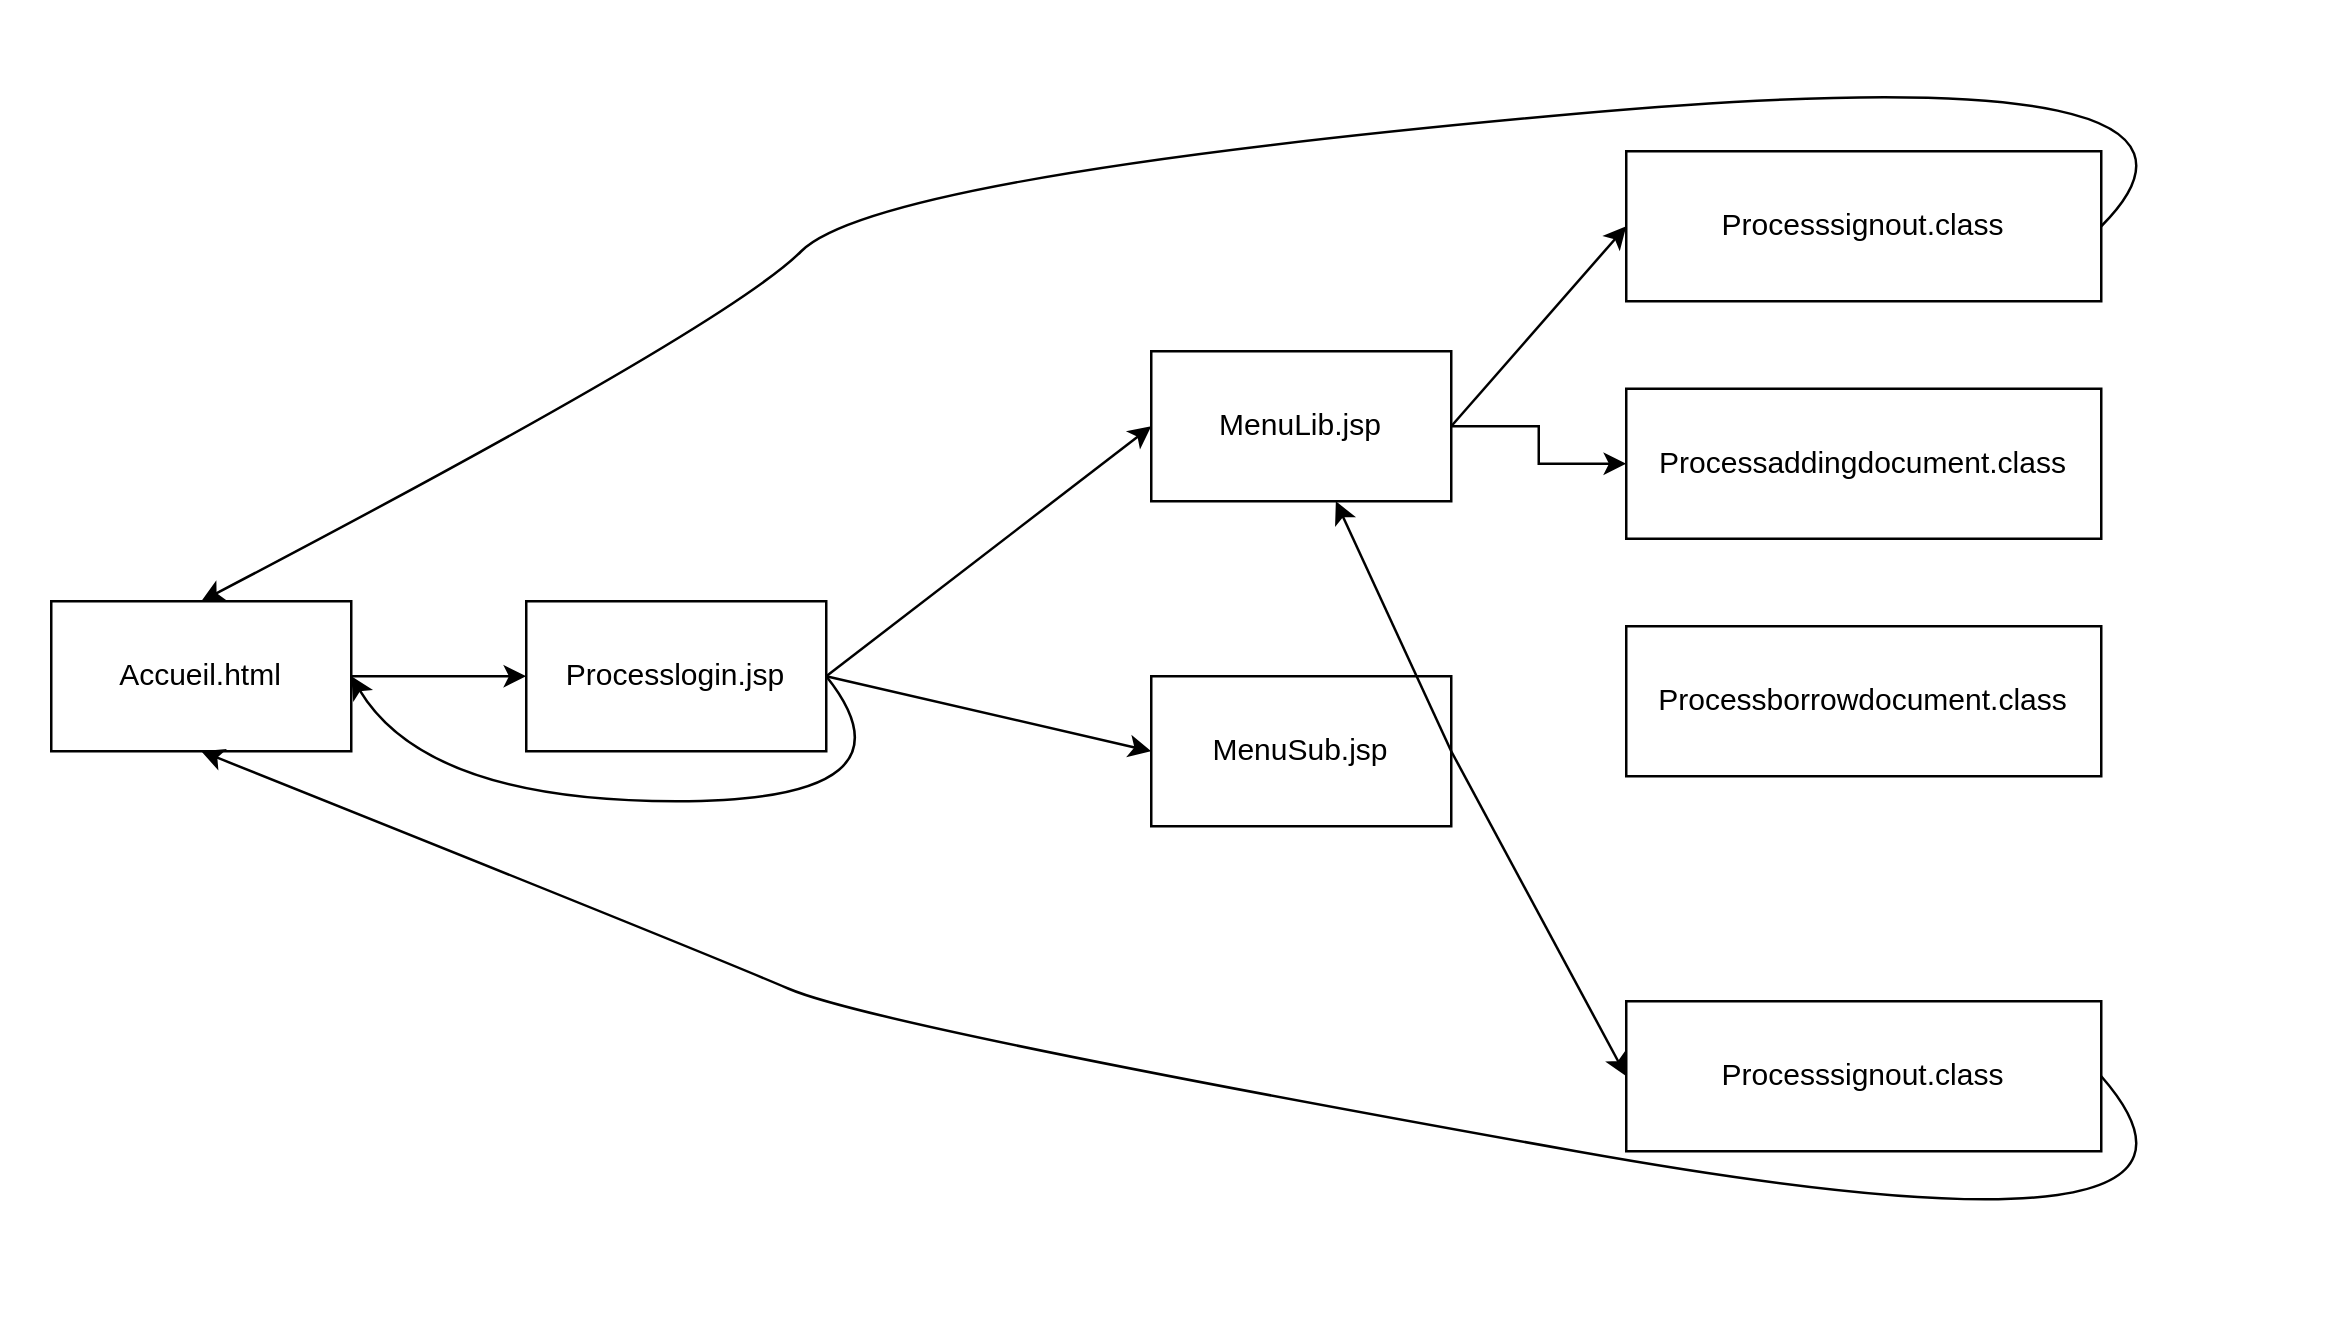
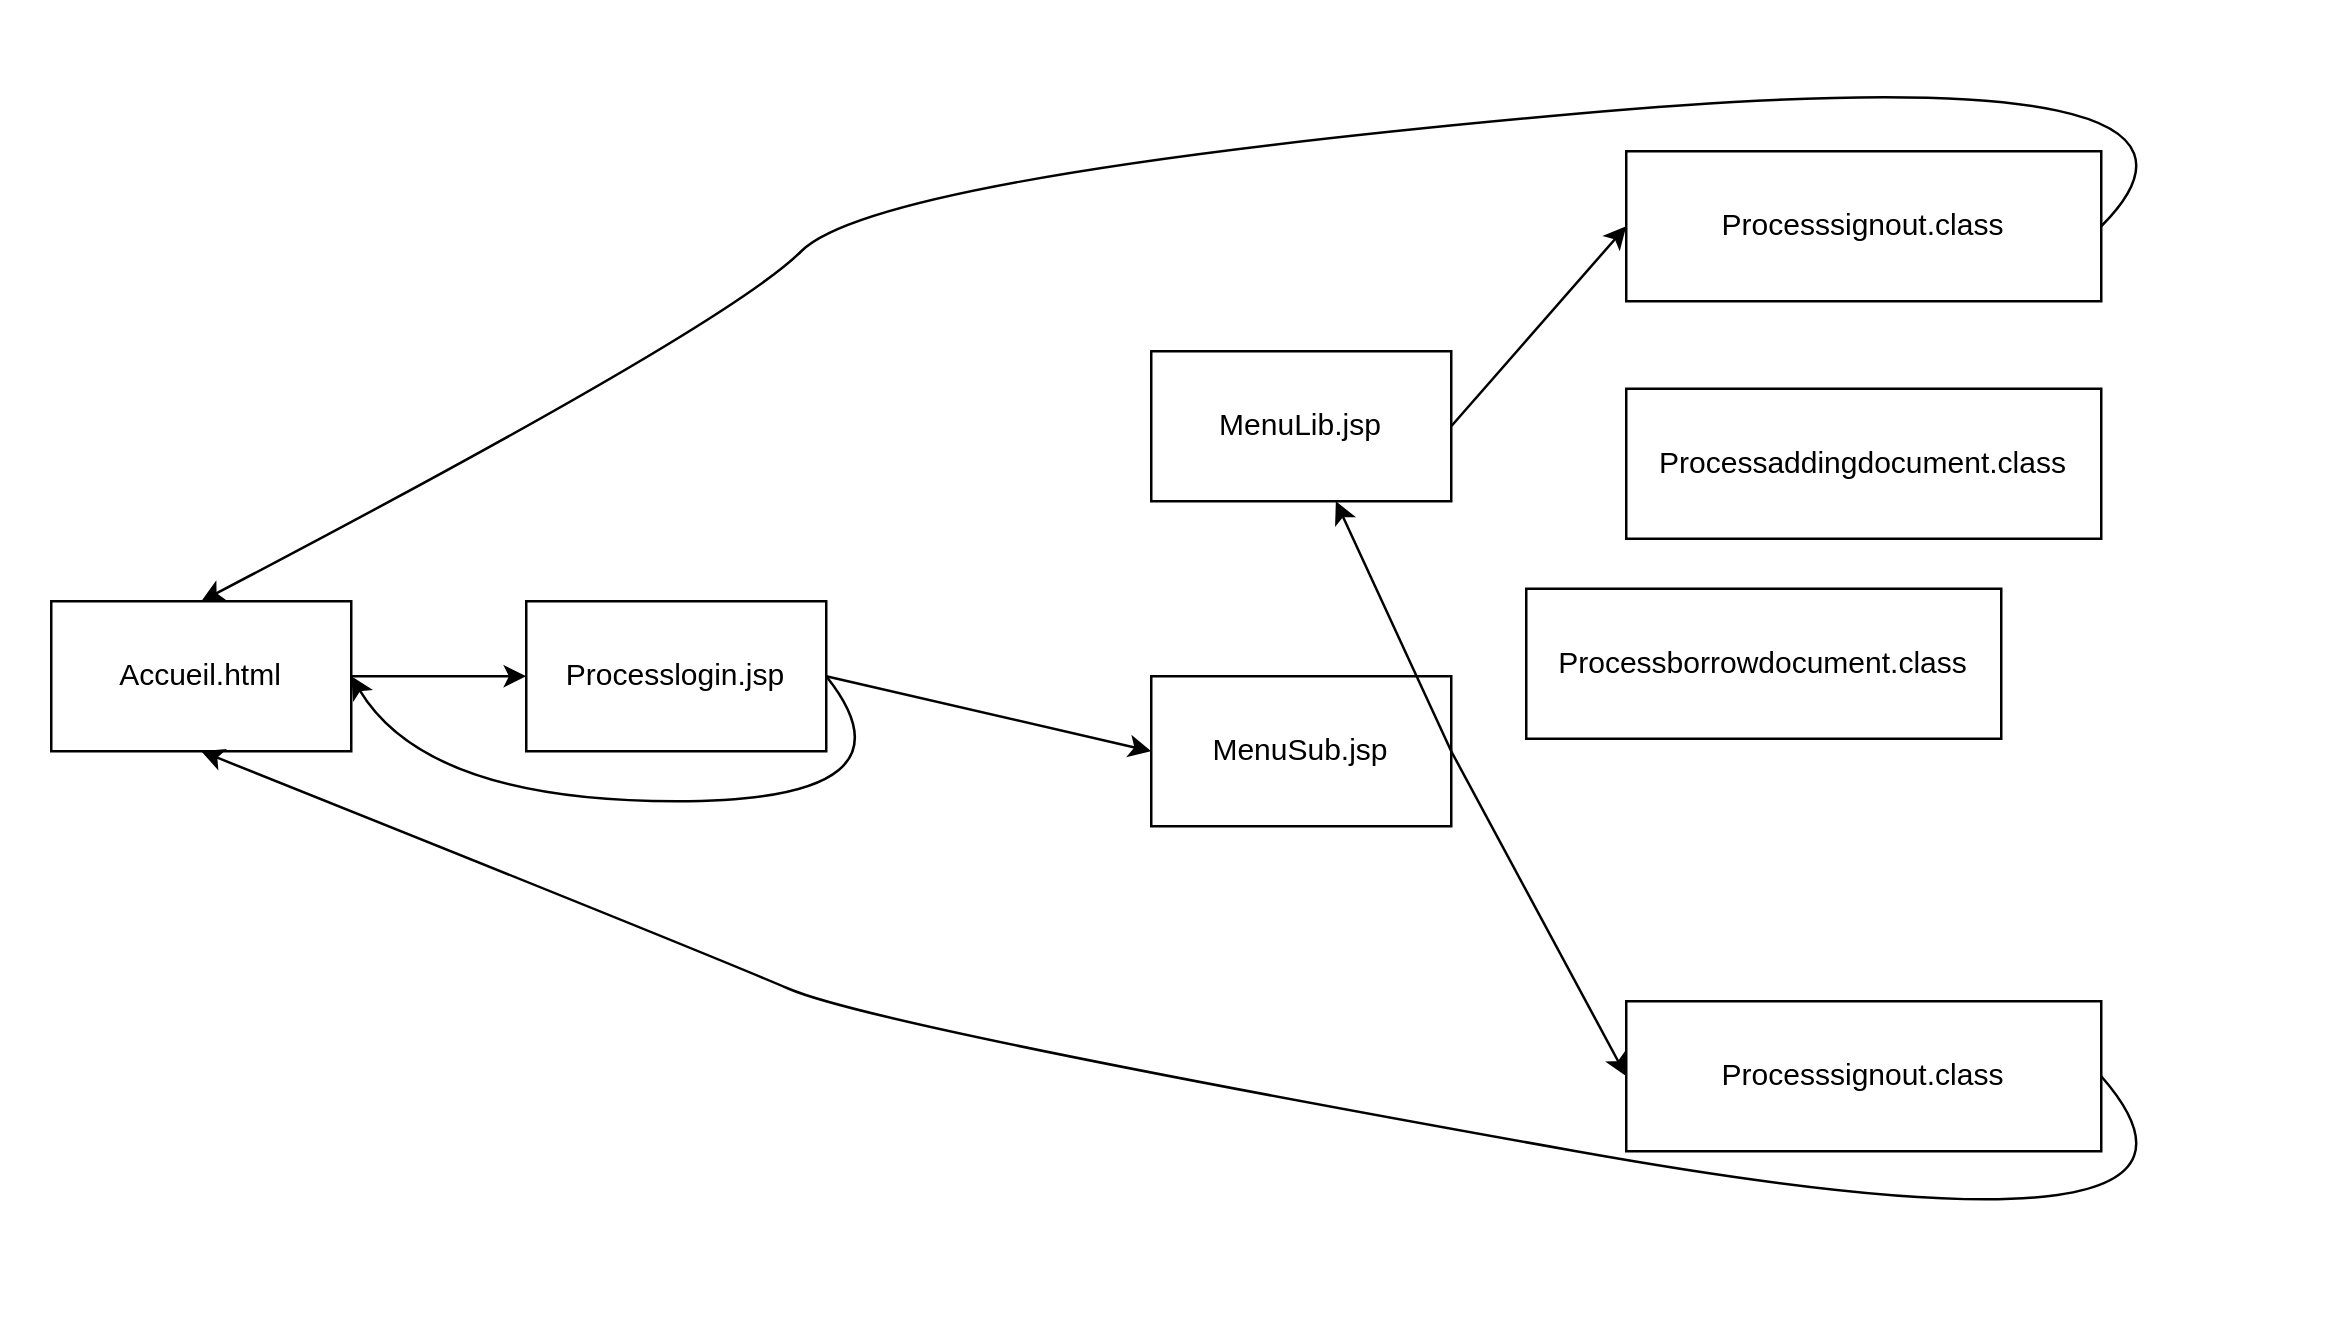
(1539, 439) -> none
(984, 555) -> none
(1864, 701) -> (1764, 664)
